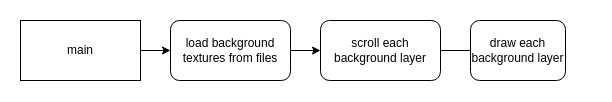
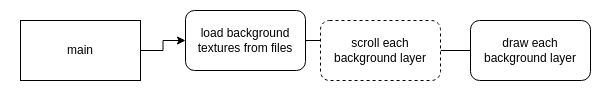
(231, 51) -> (246, 41)
(381, 51) -> (381, 51)
(518, 51) -> (531, 51)
